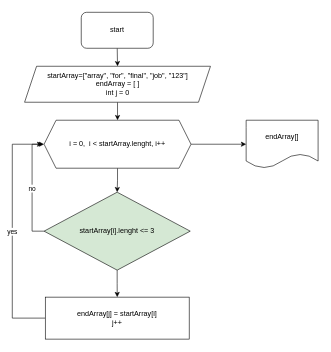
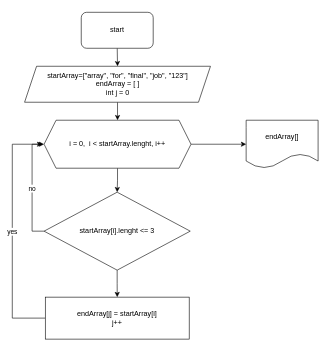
(117, 231) -> (117, 231)
